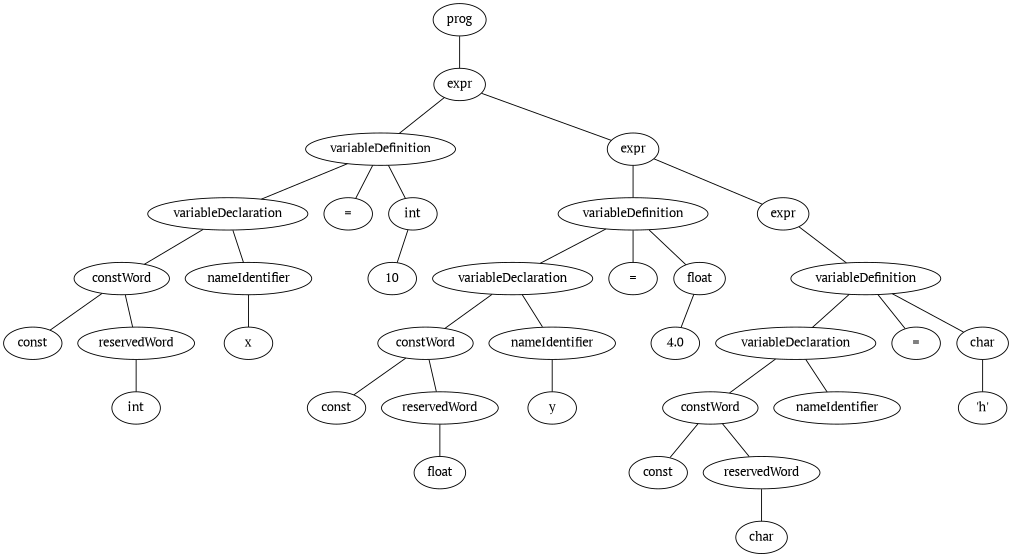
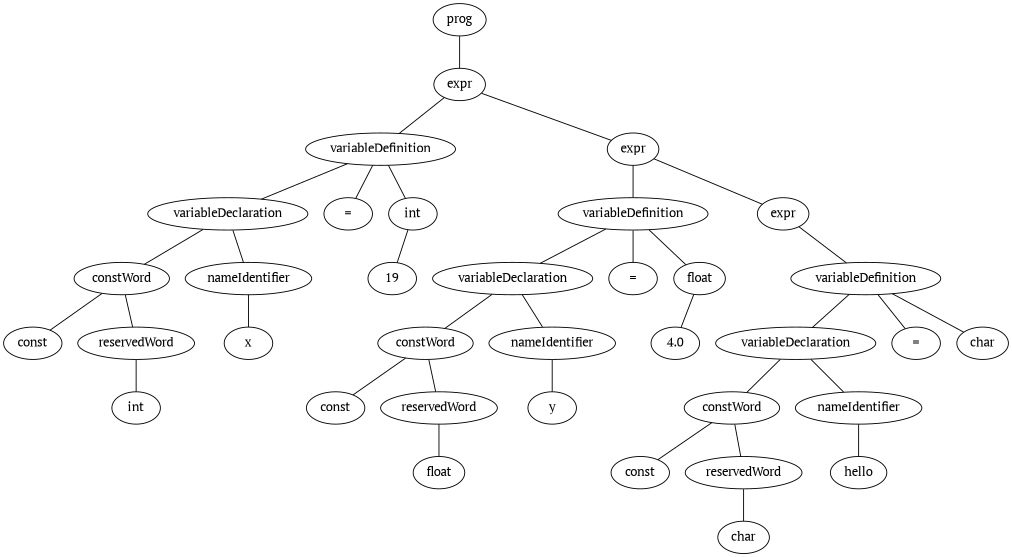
(392, 279) -> (392, 279)
(983, 408) -> none
none -> (859, 473)
